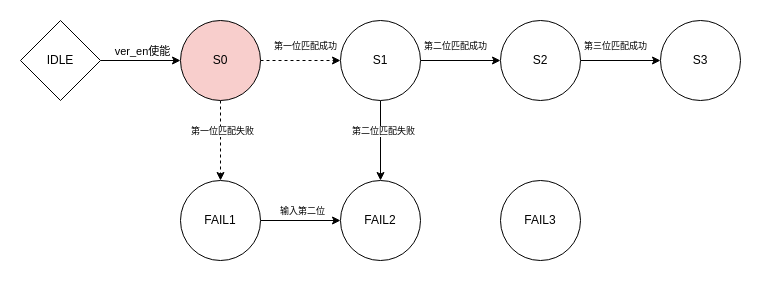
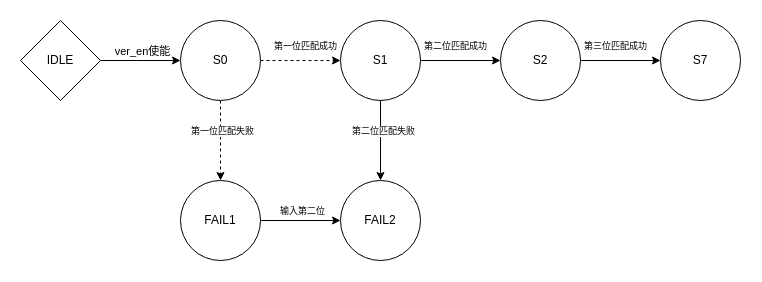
(221, 61) -> (221, 61)
(701, 61) -> (701, 61)
(541, 221) -> none
